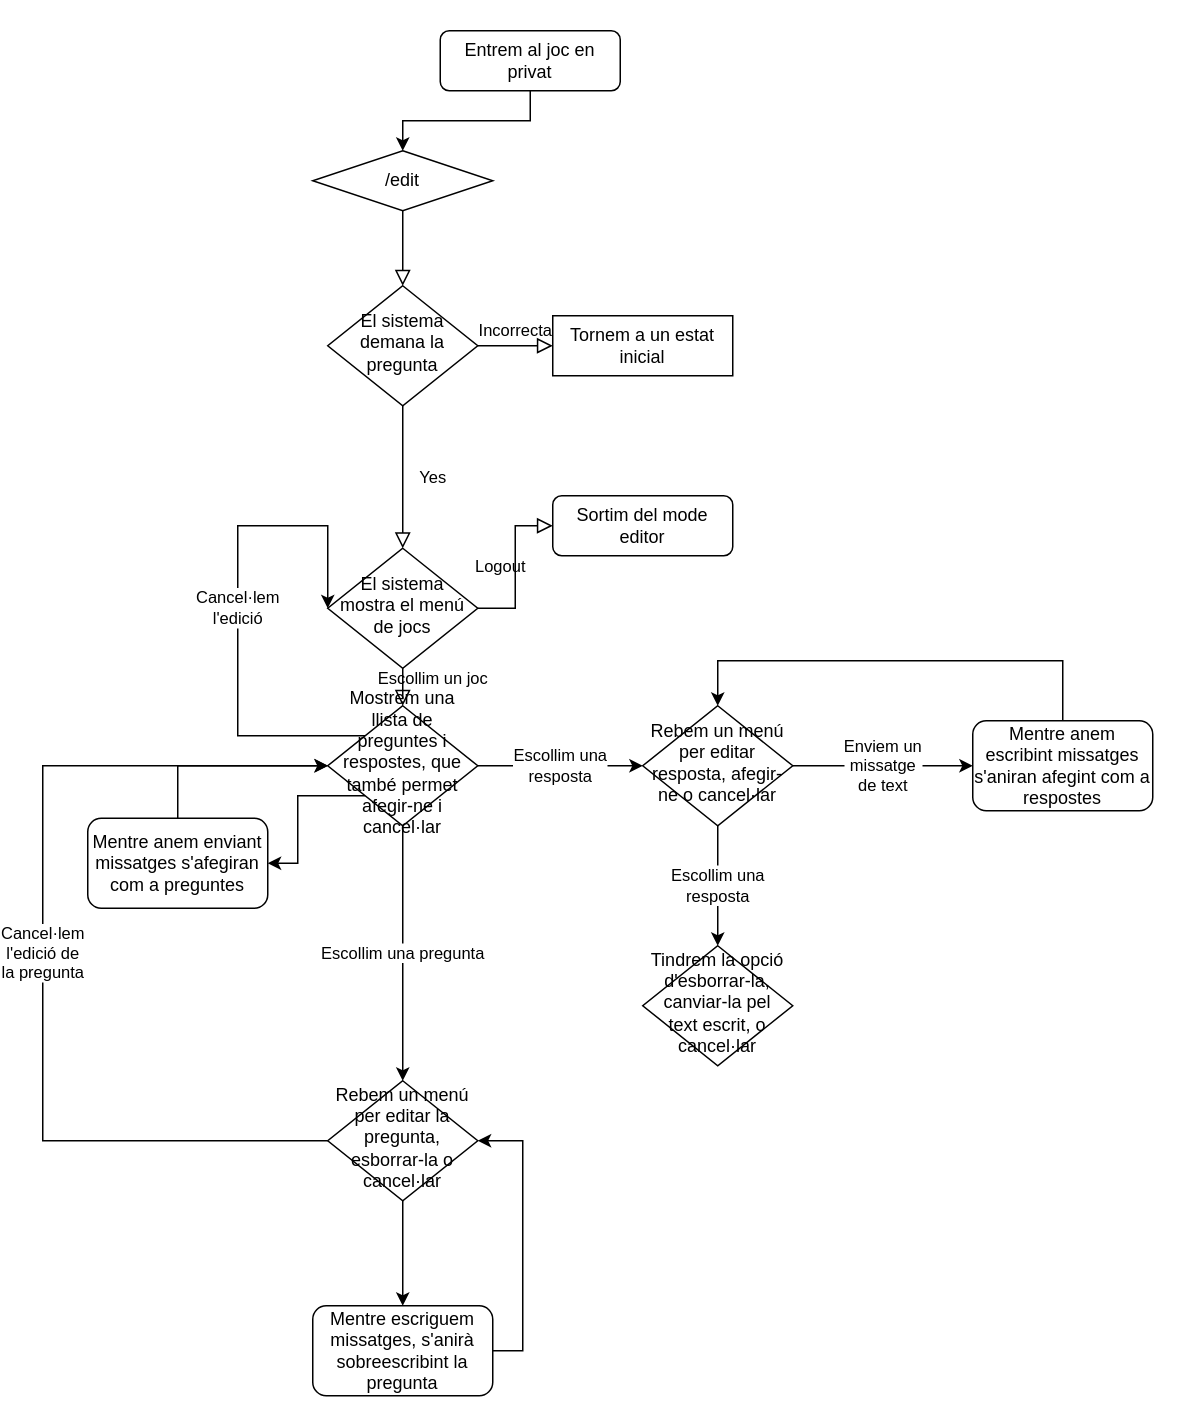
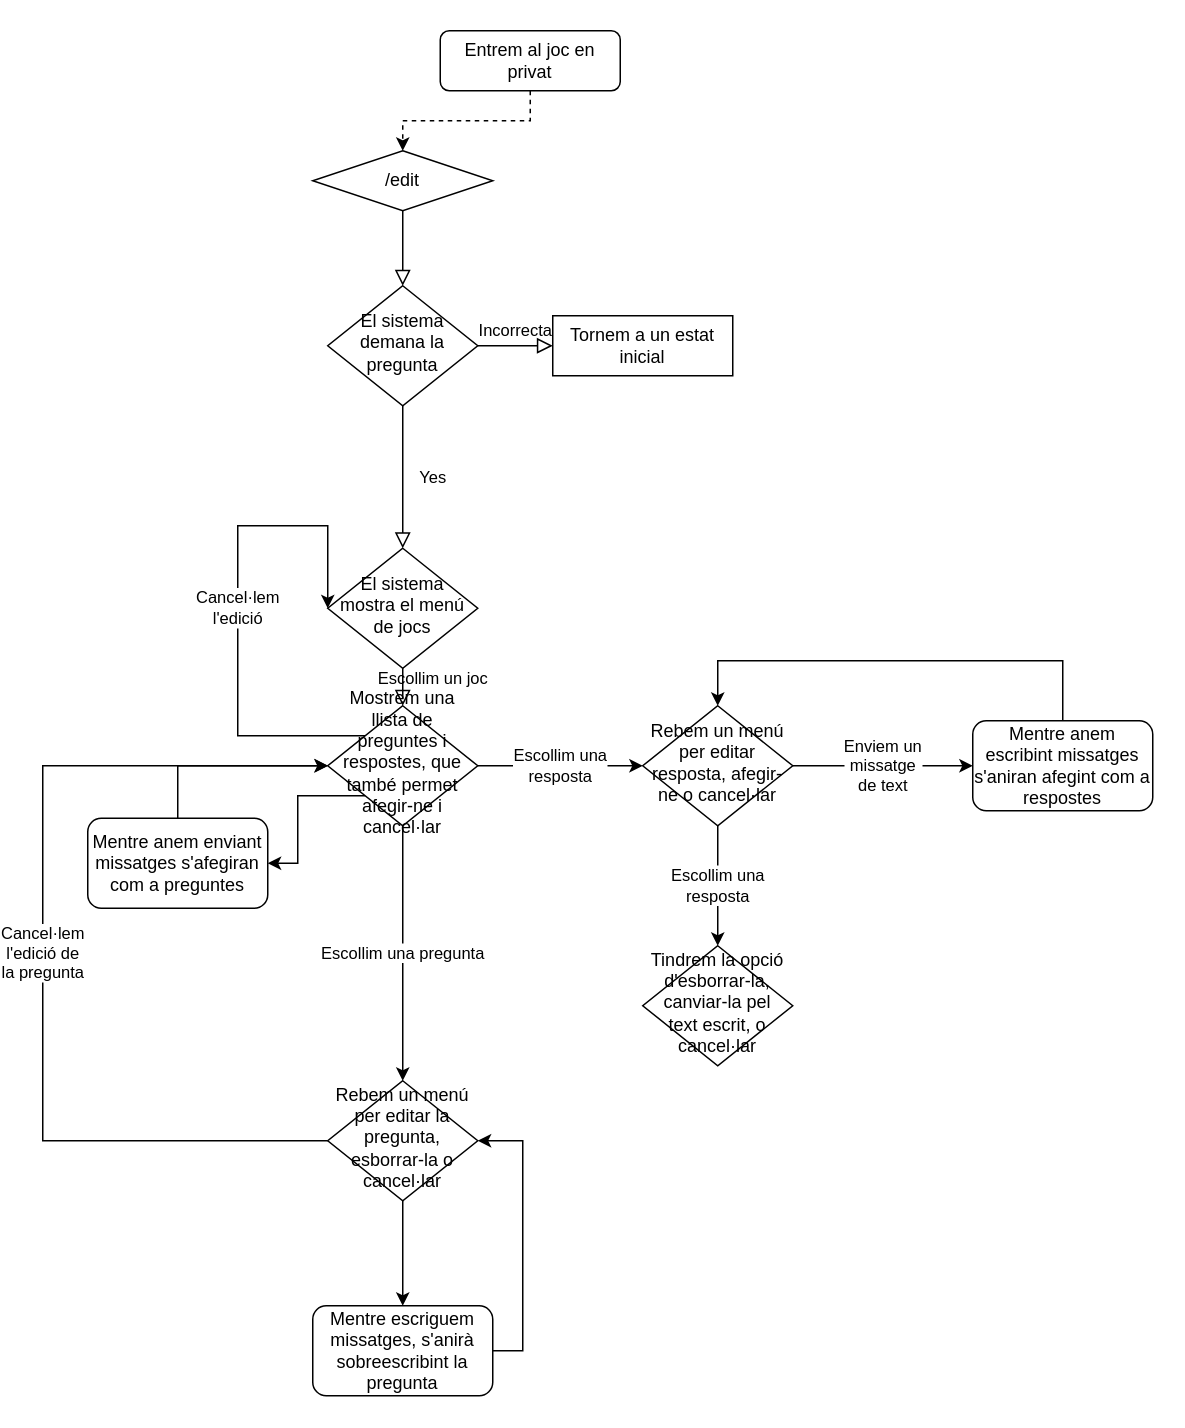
(471, 121) -> (471, 121)
(643, 526) -> none
(515, 575) -> none
